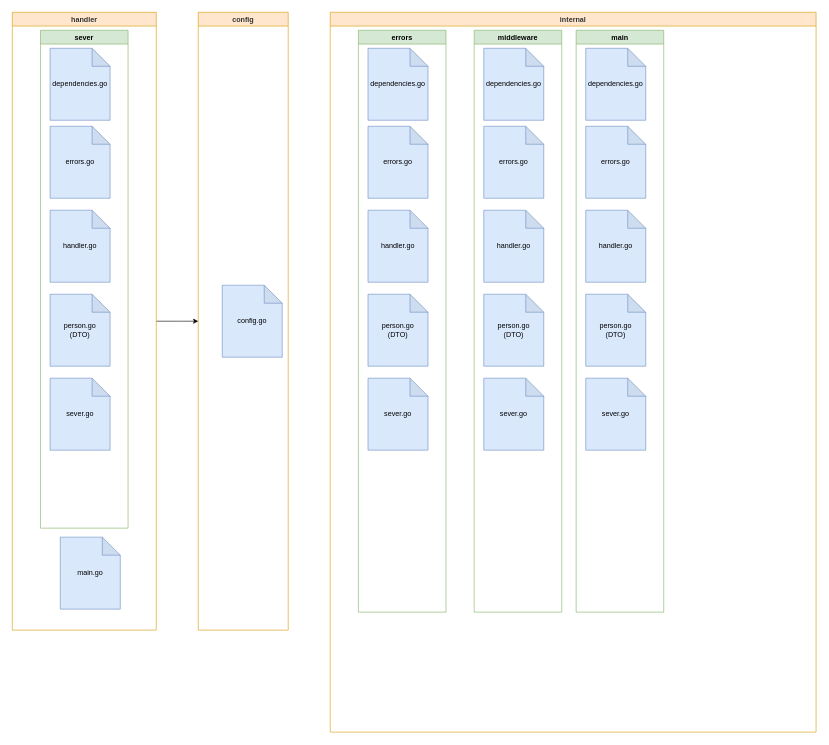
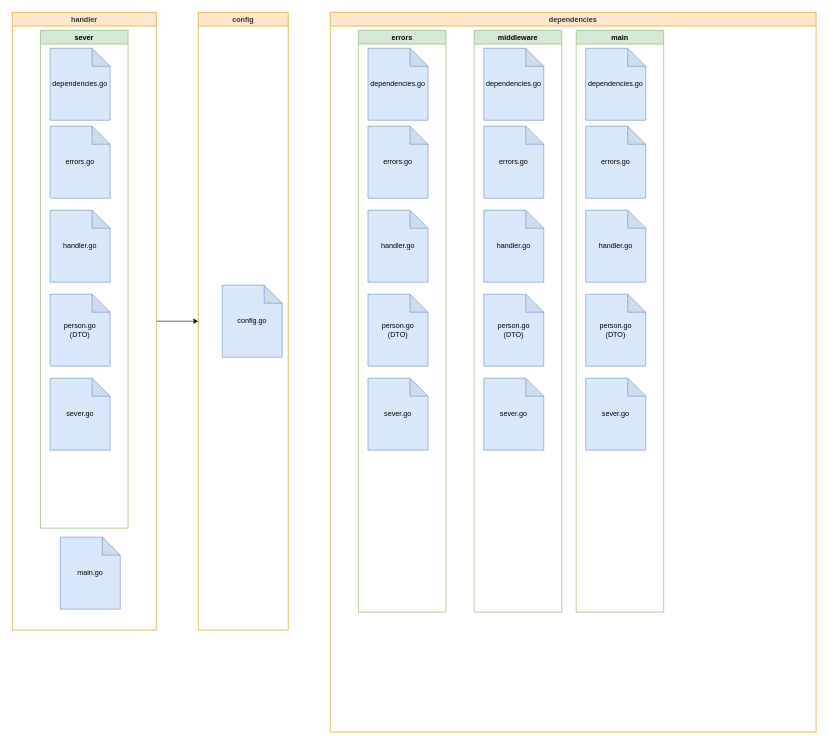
(573, 20) -> (573, 20)
